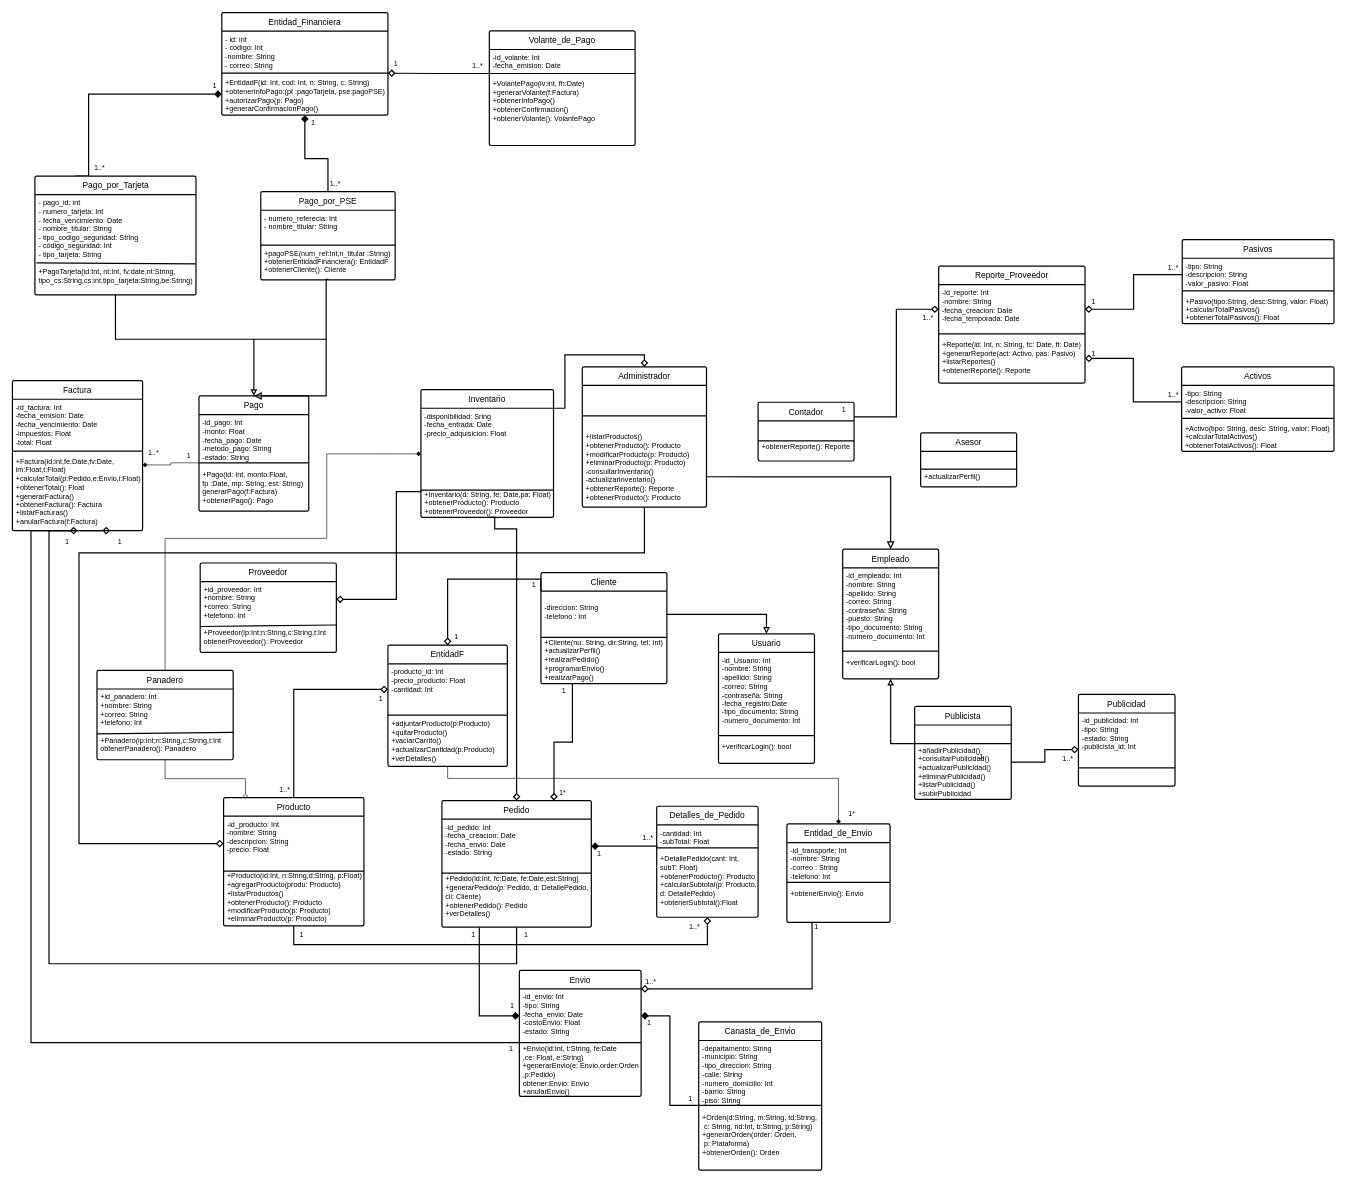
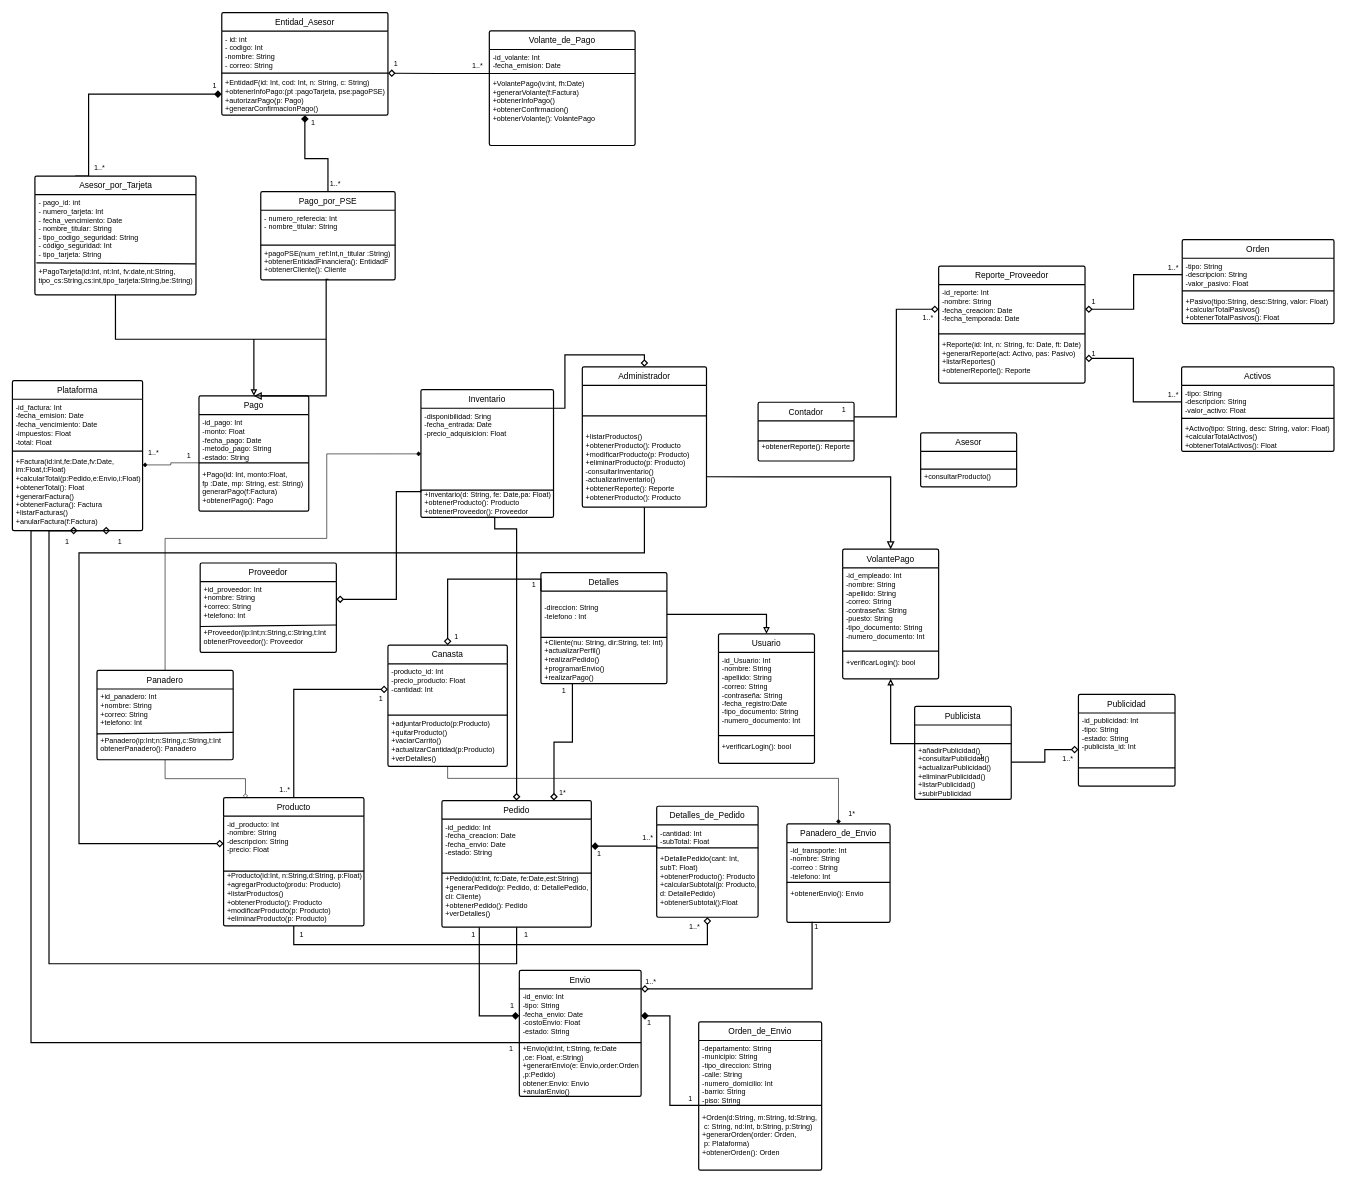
(305, 22) -> (305, 22)
(116, 186) -> (116, 186)
(1258, 249) -> (1258, 249)
(77, 390) -> (77, 390)
(959, 460) -> (964, 460)
(891, 559) -> (891, 559)
(604, 582) -> (604, 582)
(448, 655) -> (448, 655)
(839, 834) -> (839, 834)
(760, 1032) -> (760, 1032)
